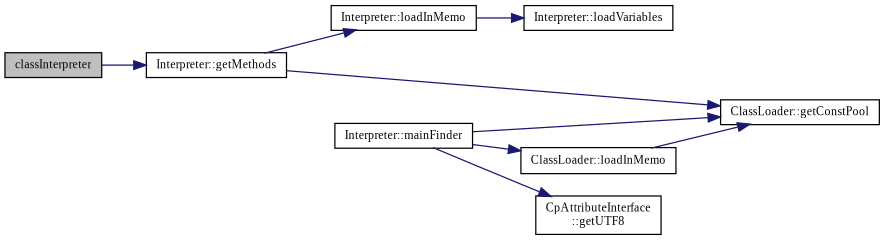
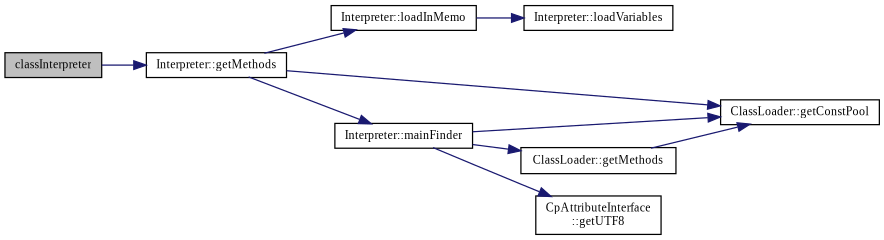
none -> (304, 98)
(598, 161) -> (598, 161)
